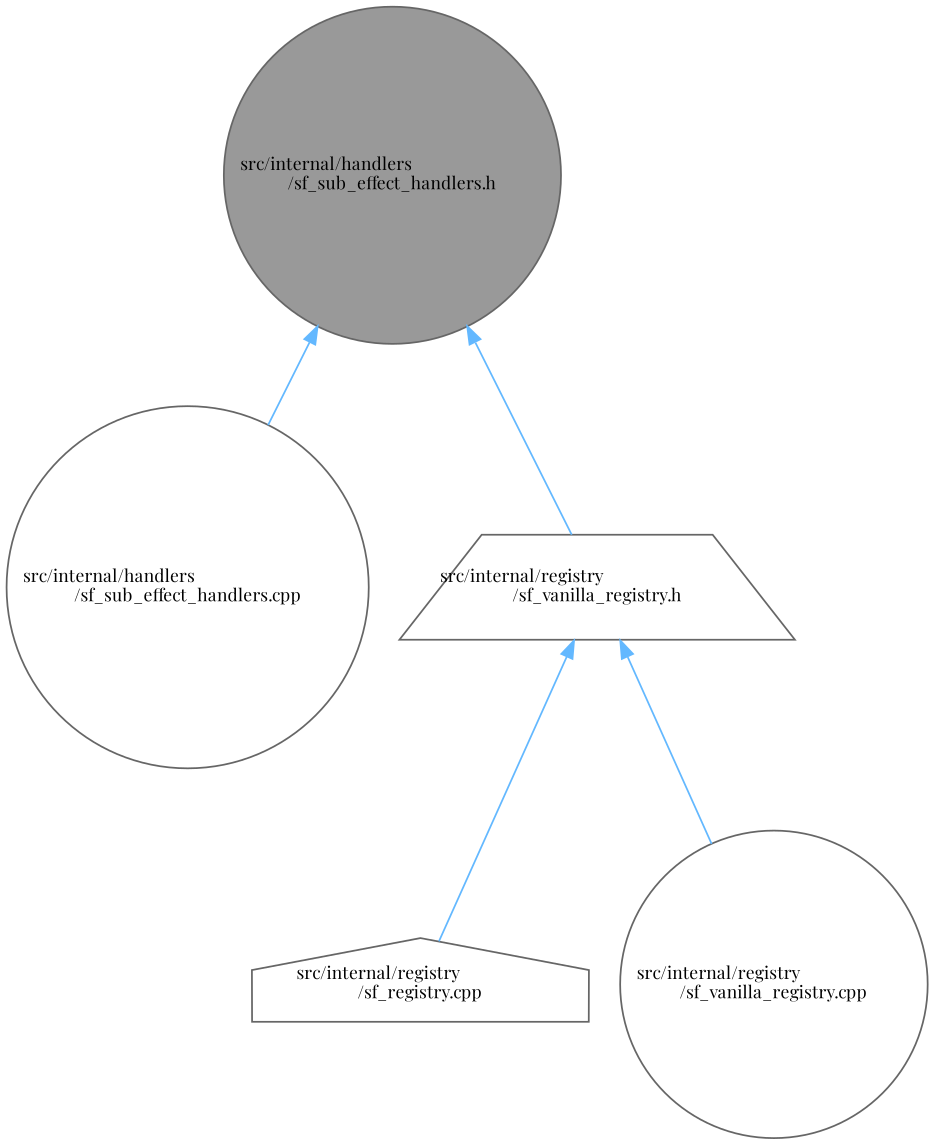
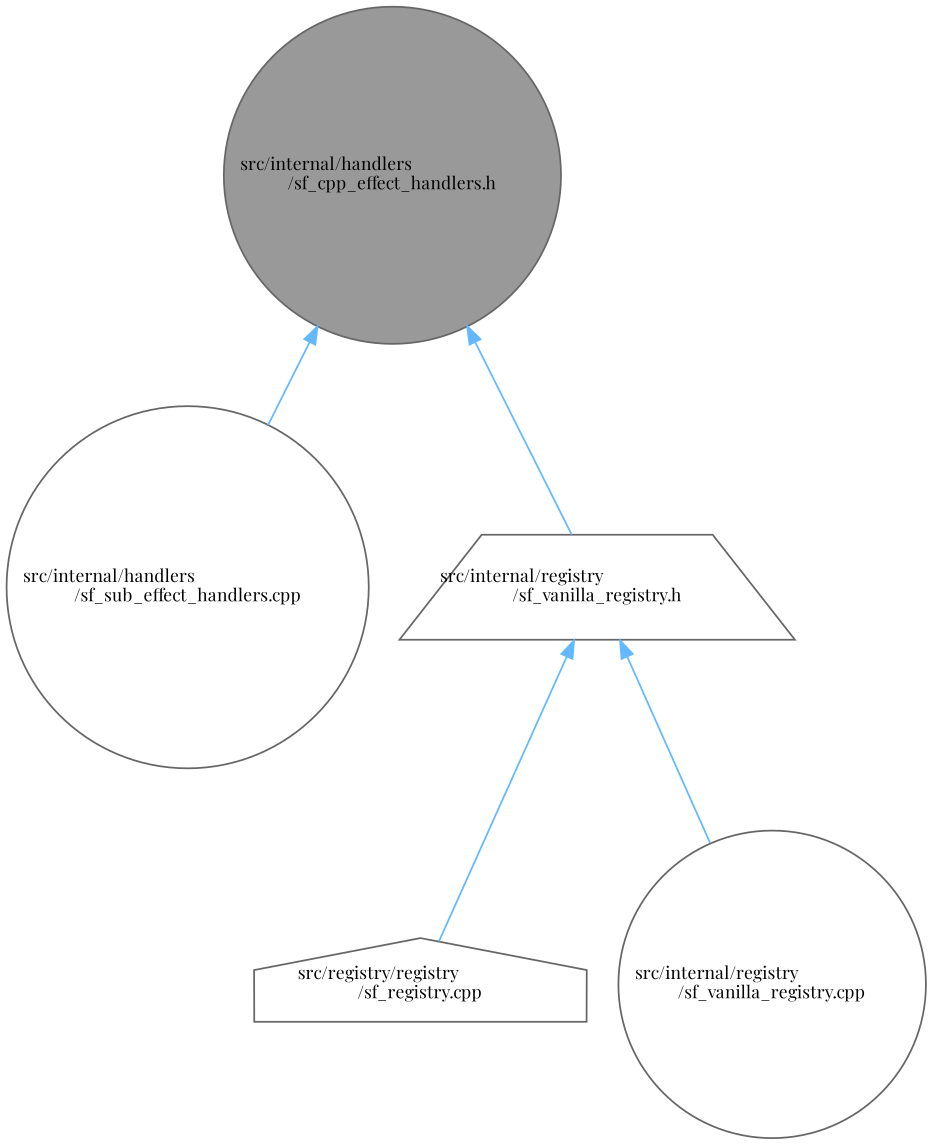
(392, 175) -> (392, 175)
(420, 984) -> (420, 984)
